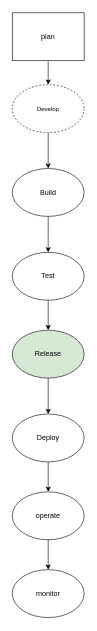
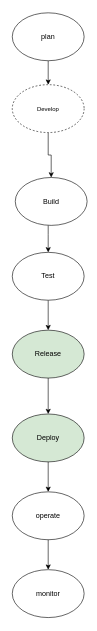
(48, 36) -> (48, 36)
(48, 192) -> (51, 201)
(48, 438) -> (48, 438)
